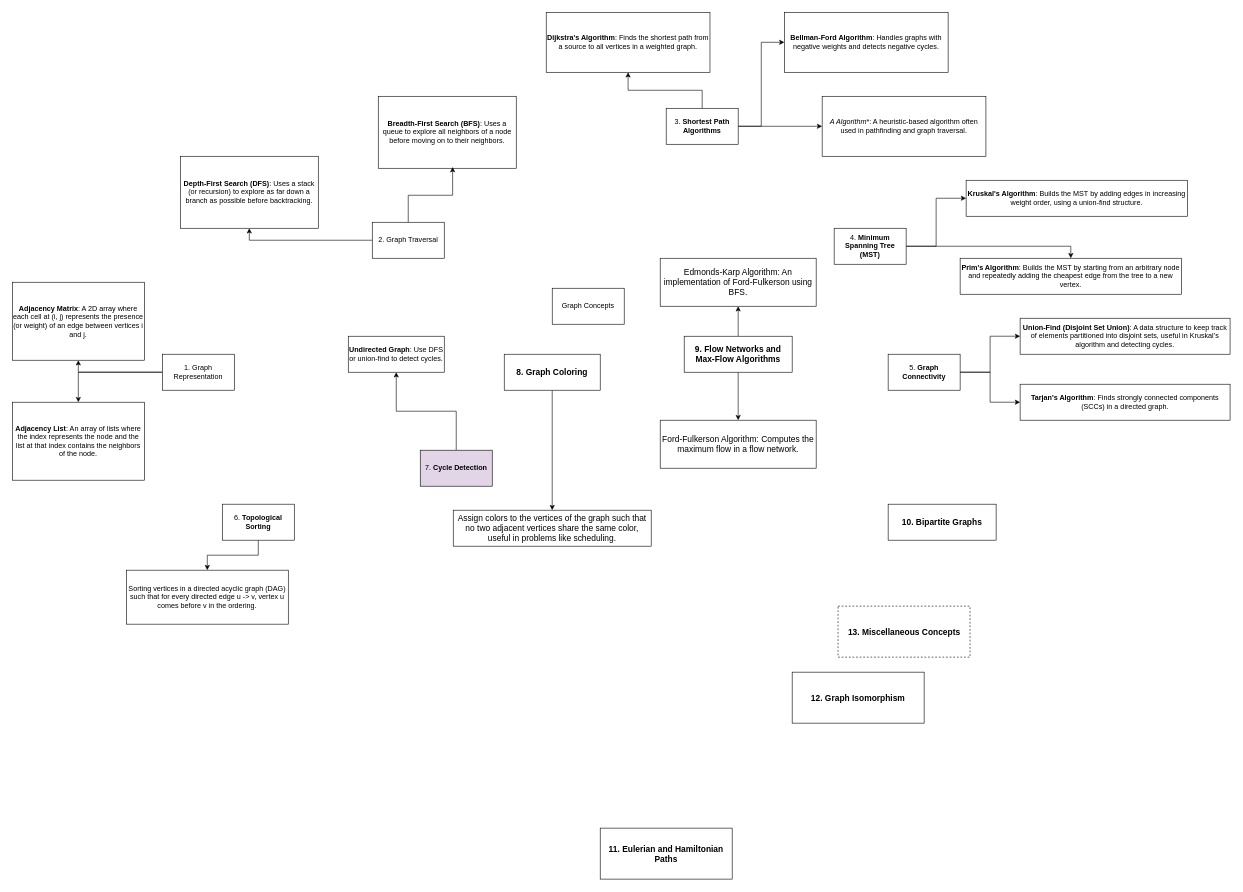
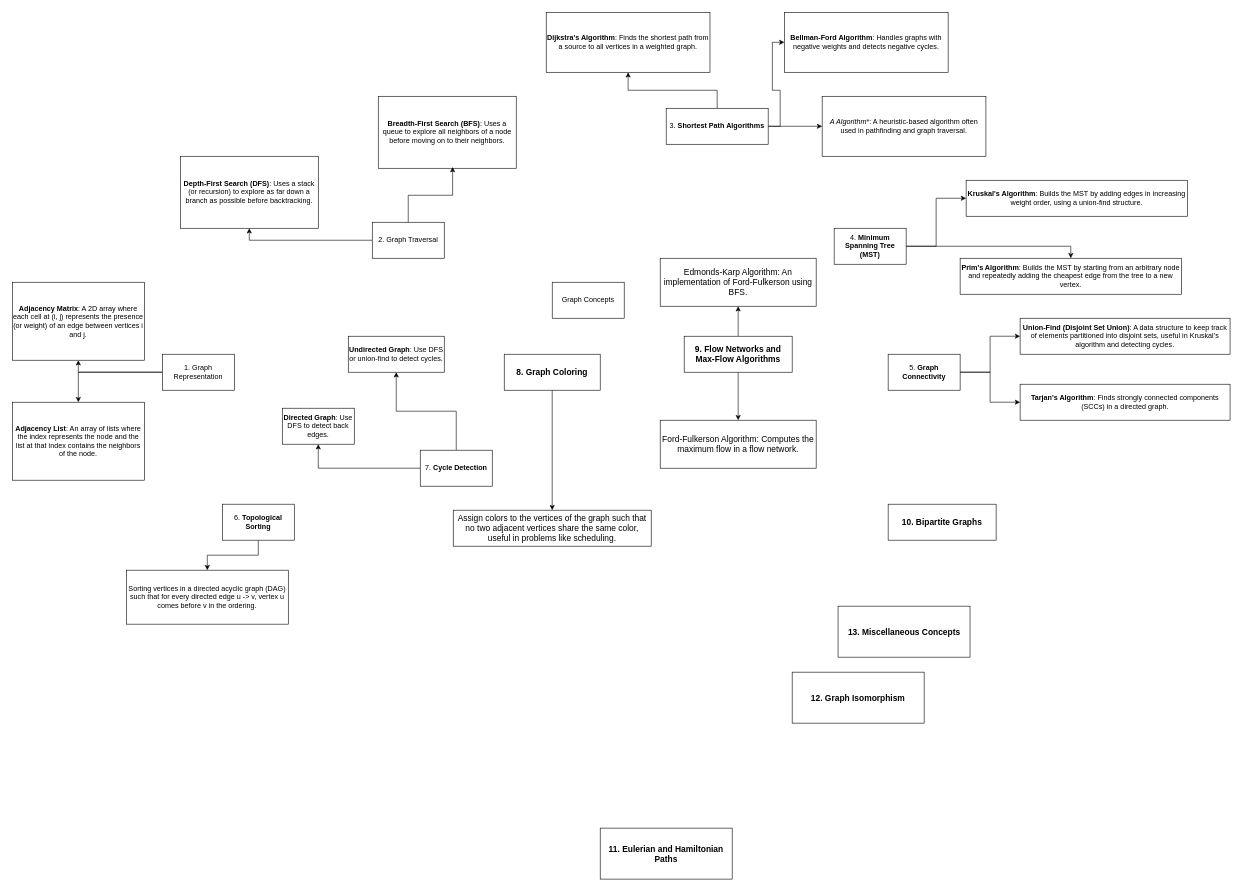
(702, 126) -> (717, 126)
(588, 306) -> (588, 300)
none -> (318, 426)
none -> (318, 468)
(456, 468) -> (456, 468)
(904, 632) -> (904, 632)
